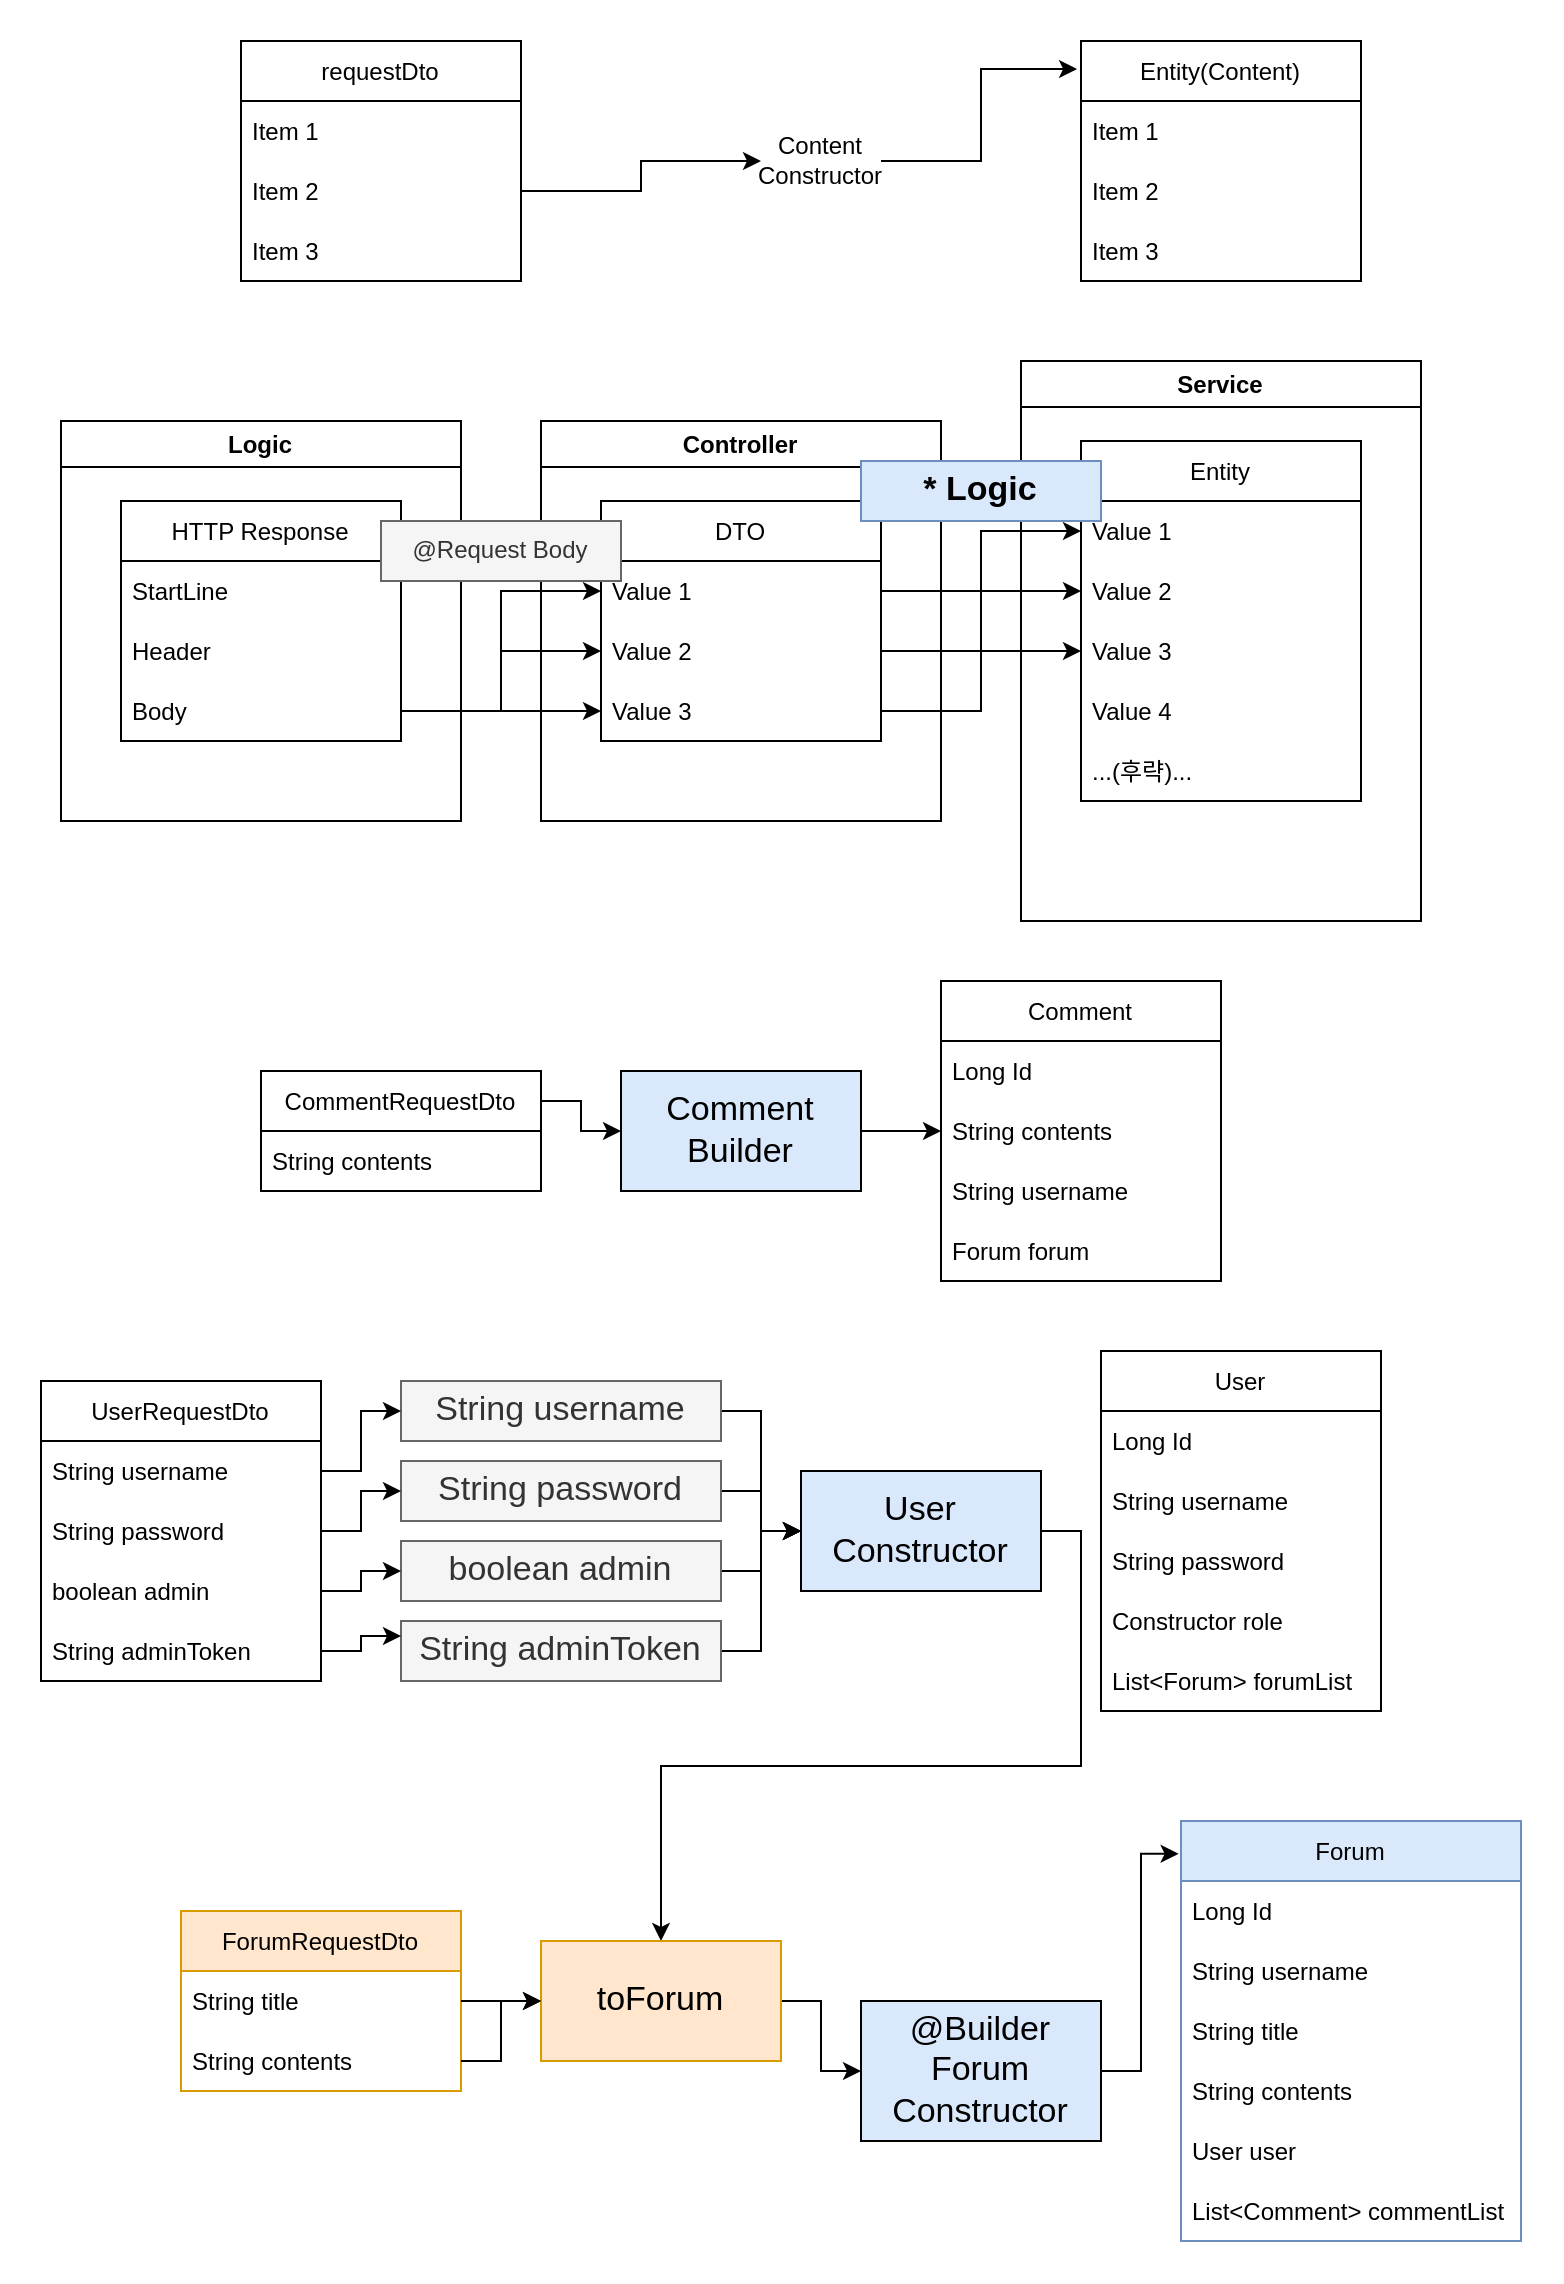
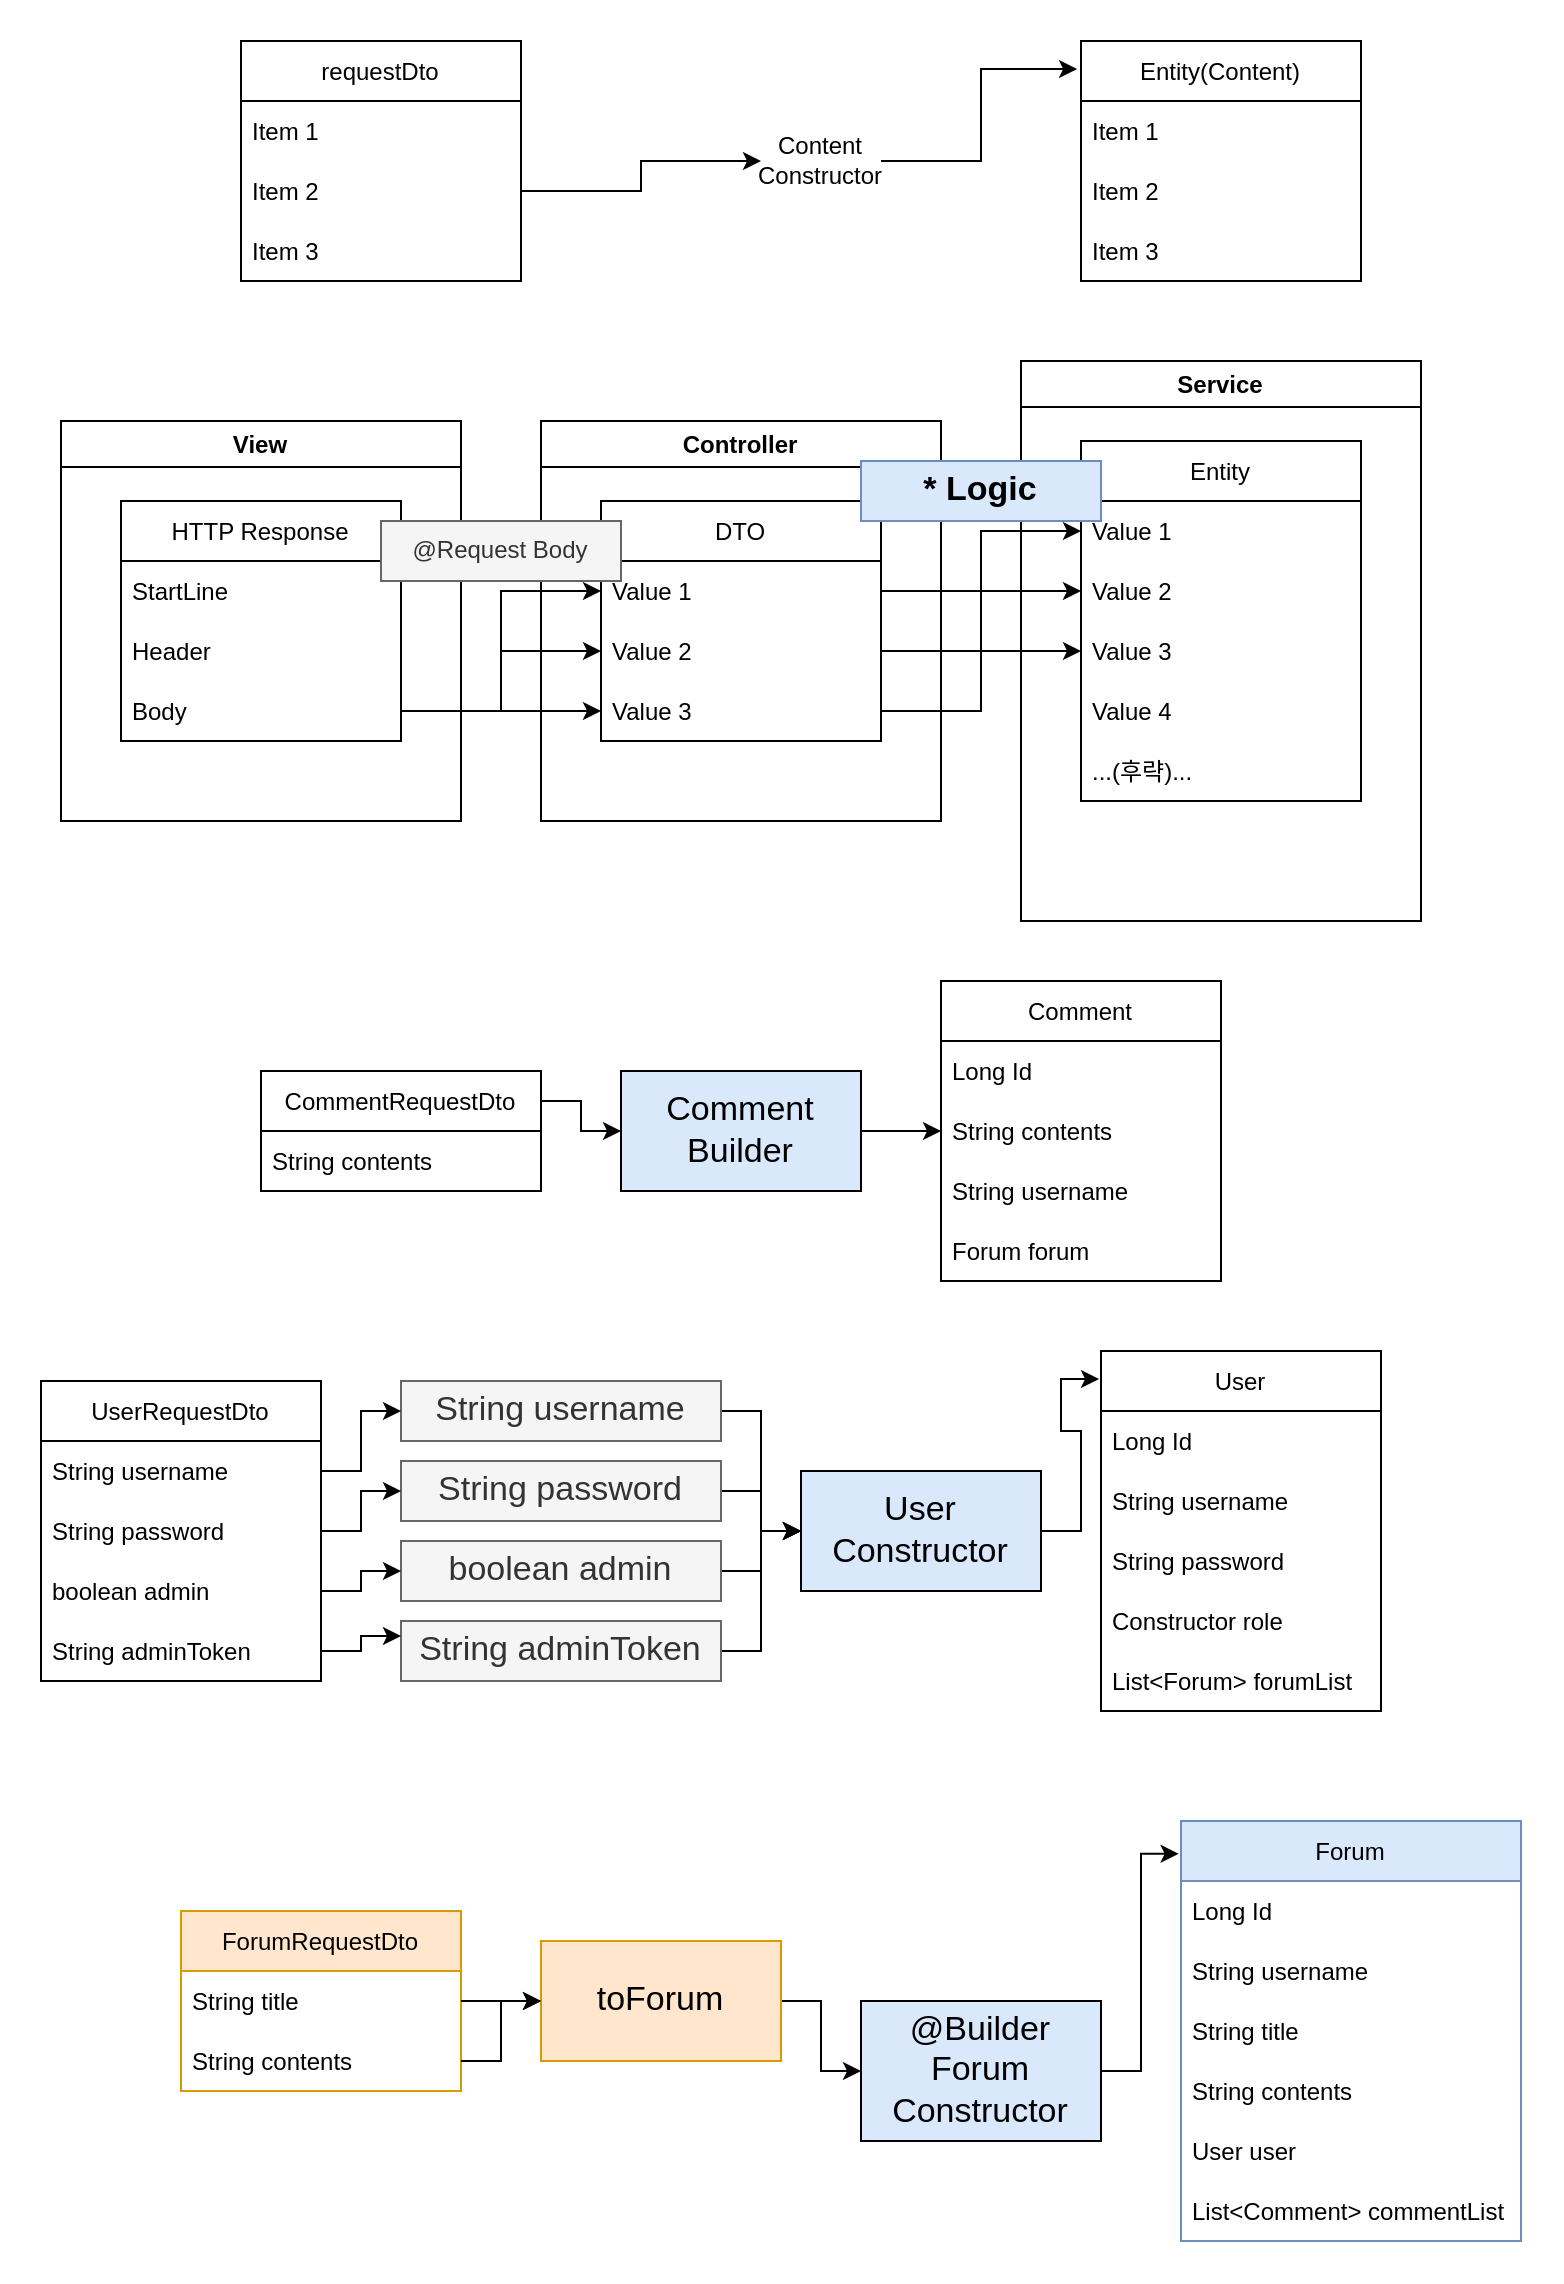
(260, 445) -> (260, 445)
(909, 1766) -> (1081, 1434)
